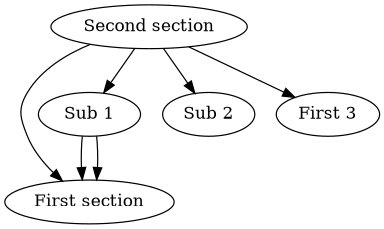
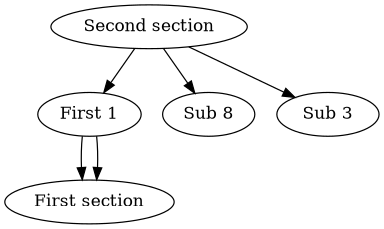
(25, 97) -> none
(89, 114) -> (89, 114)
(209, 114) -> (209, 114)
(328, 114) -> (328, 114)
